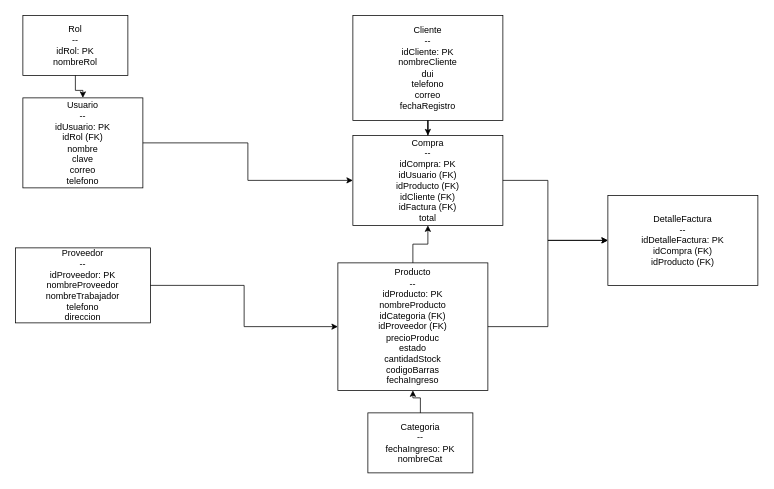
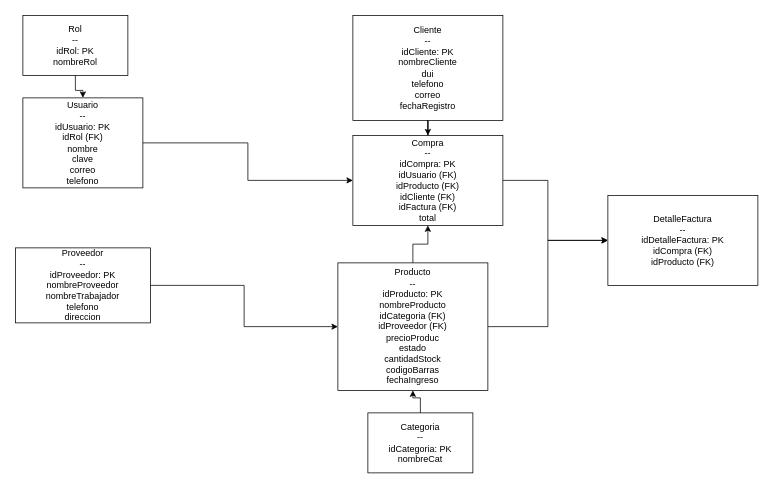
(420, 443) -> (420, 443)
